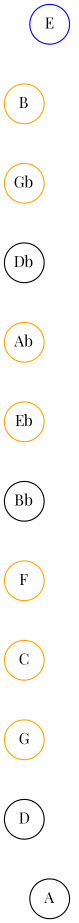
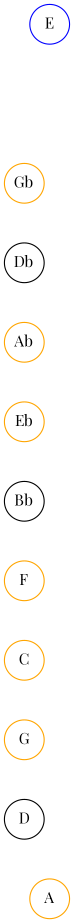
(24, 104) -> none
(50, 899) -> (50, 899)
